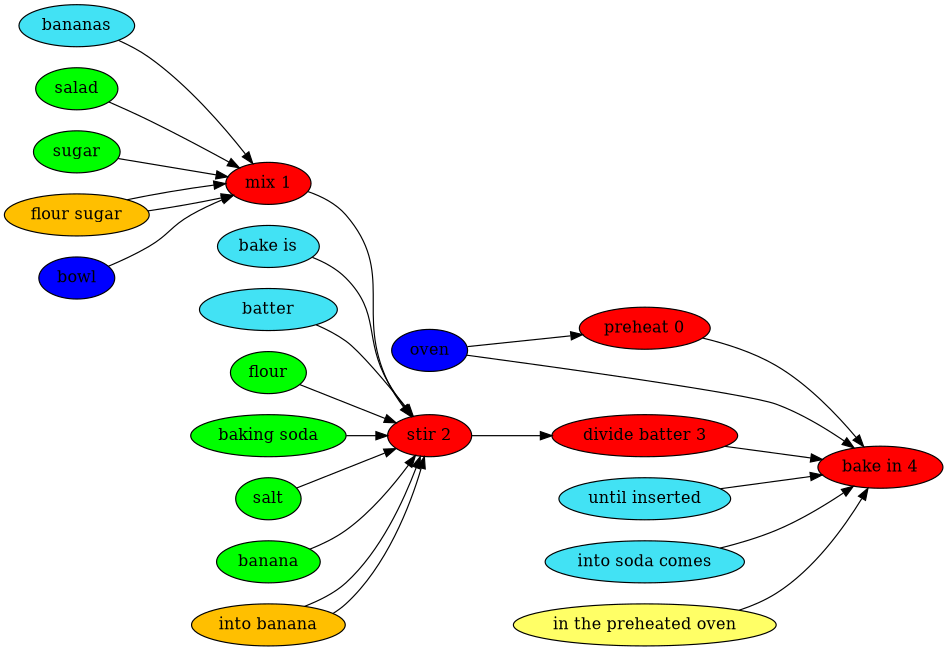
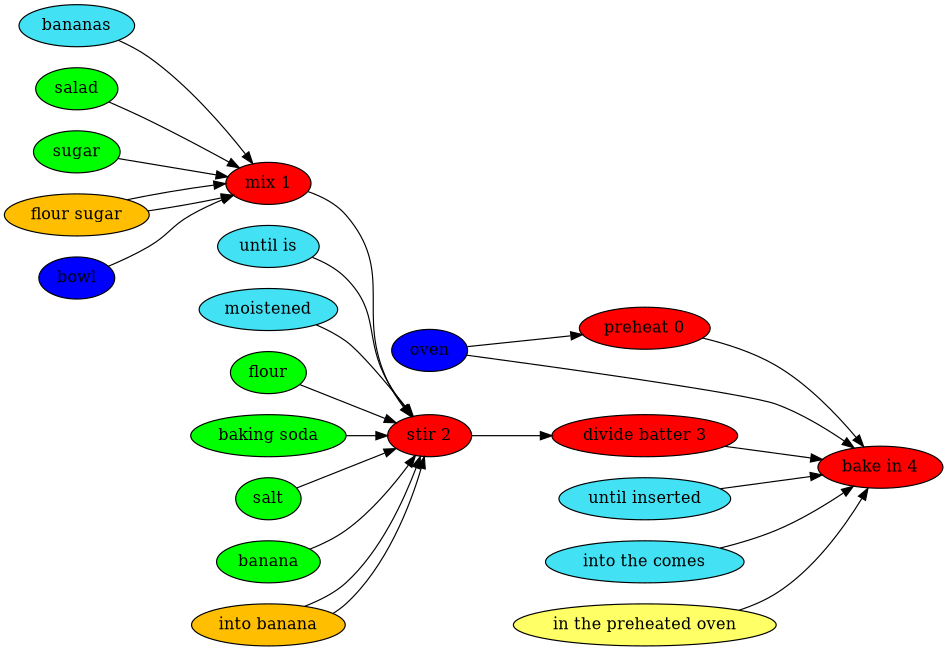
(268, 246) -> (268, 246)
(268, 310) -> (268, 310)
(645, 562) -> (645, 562)
